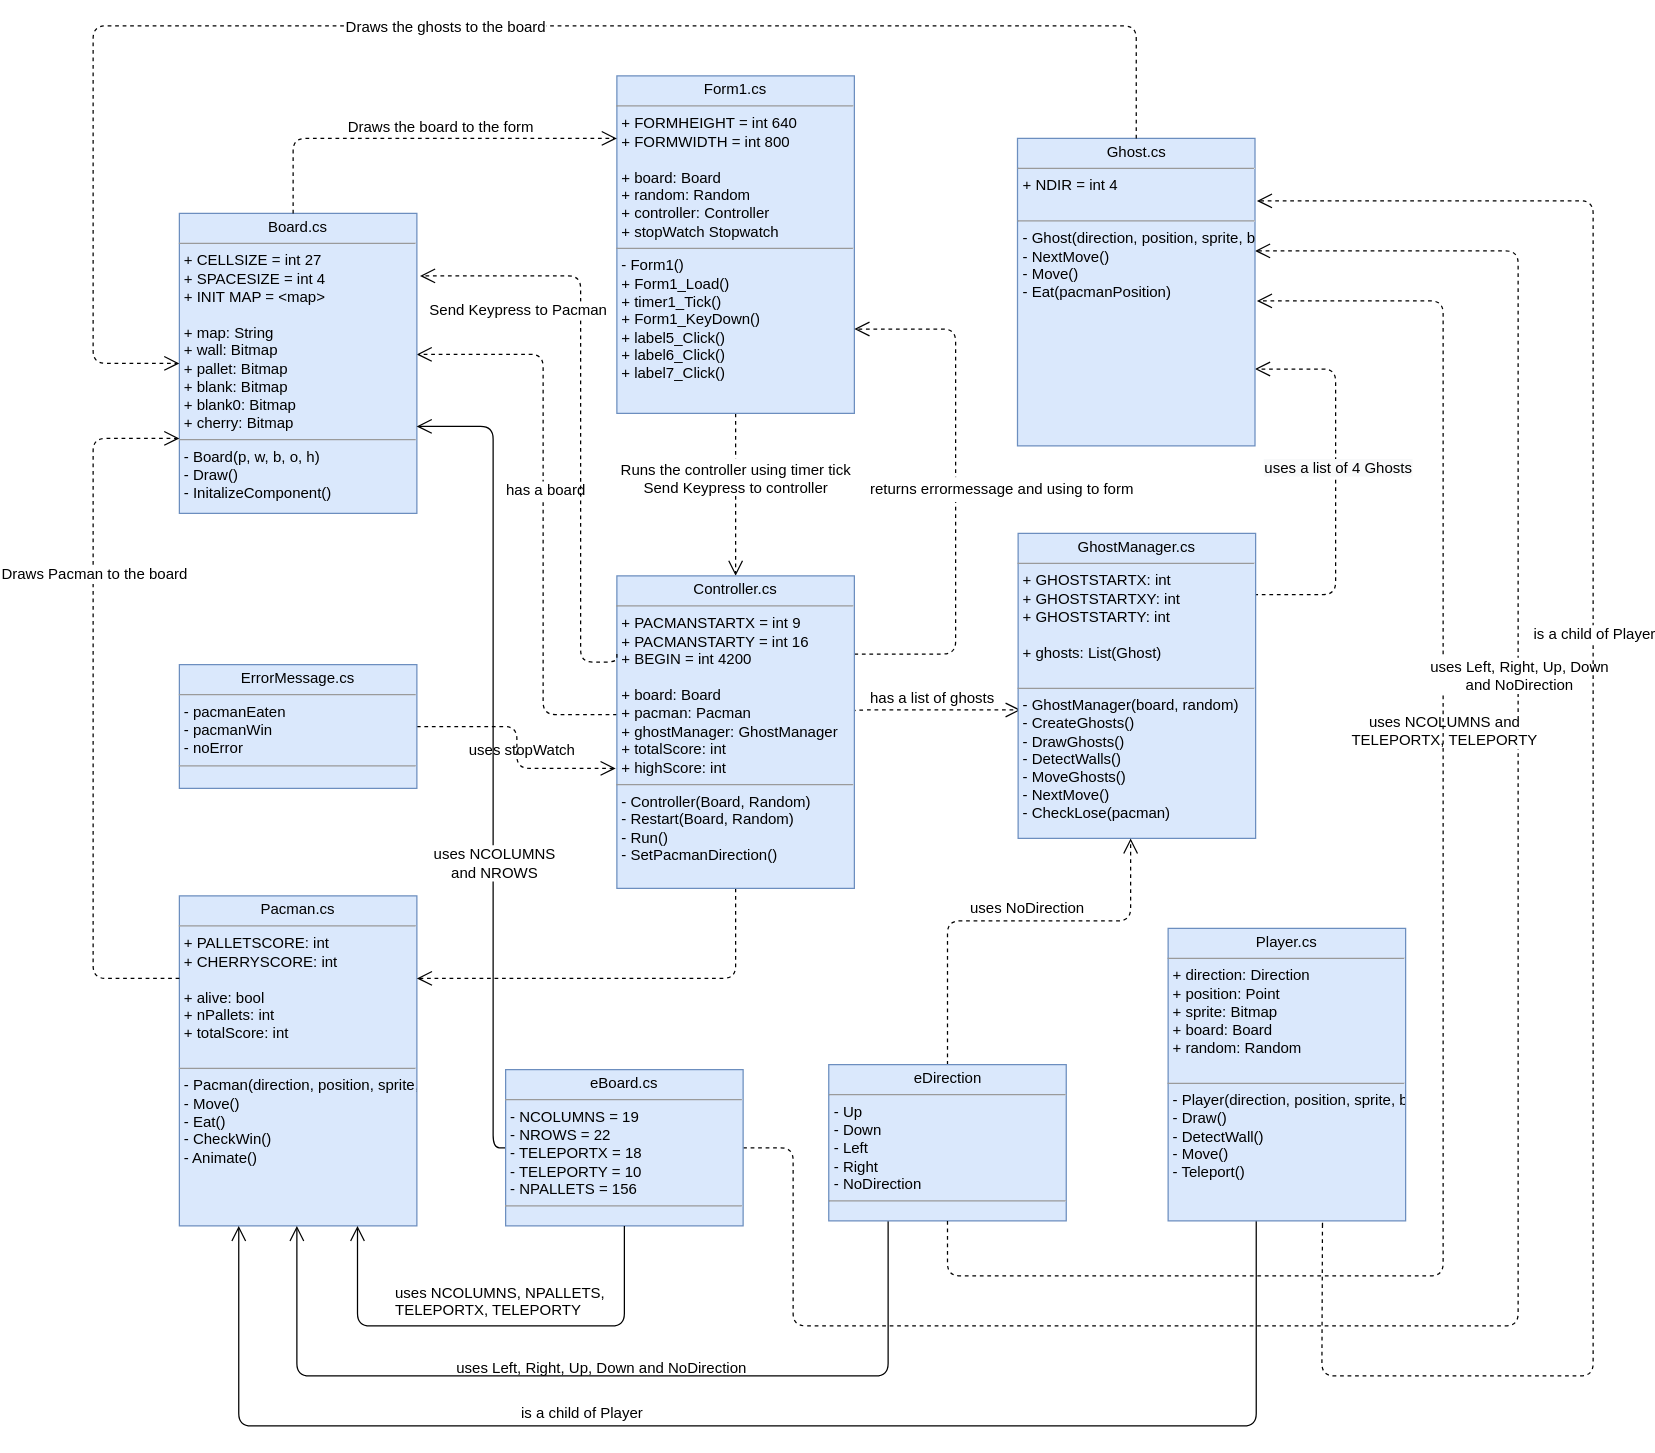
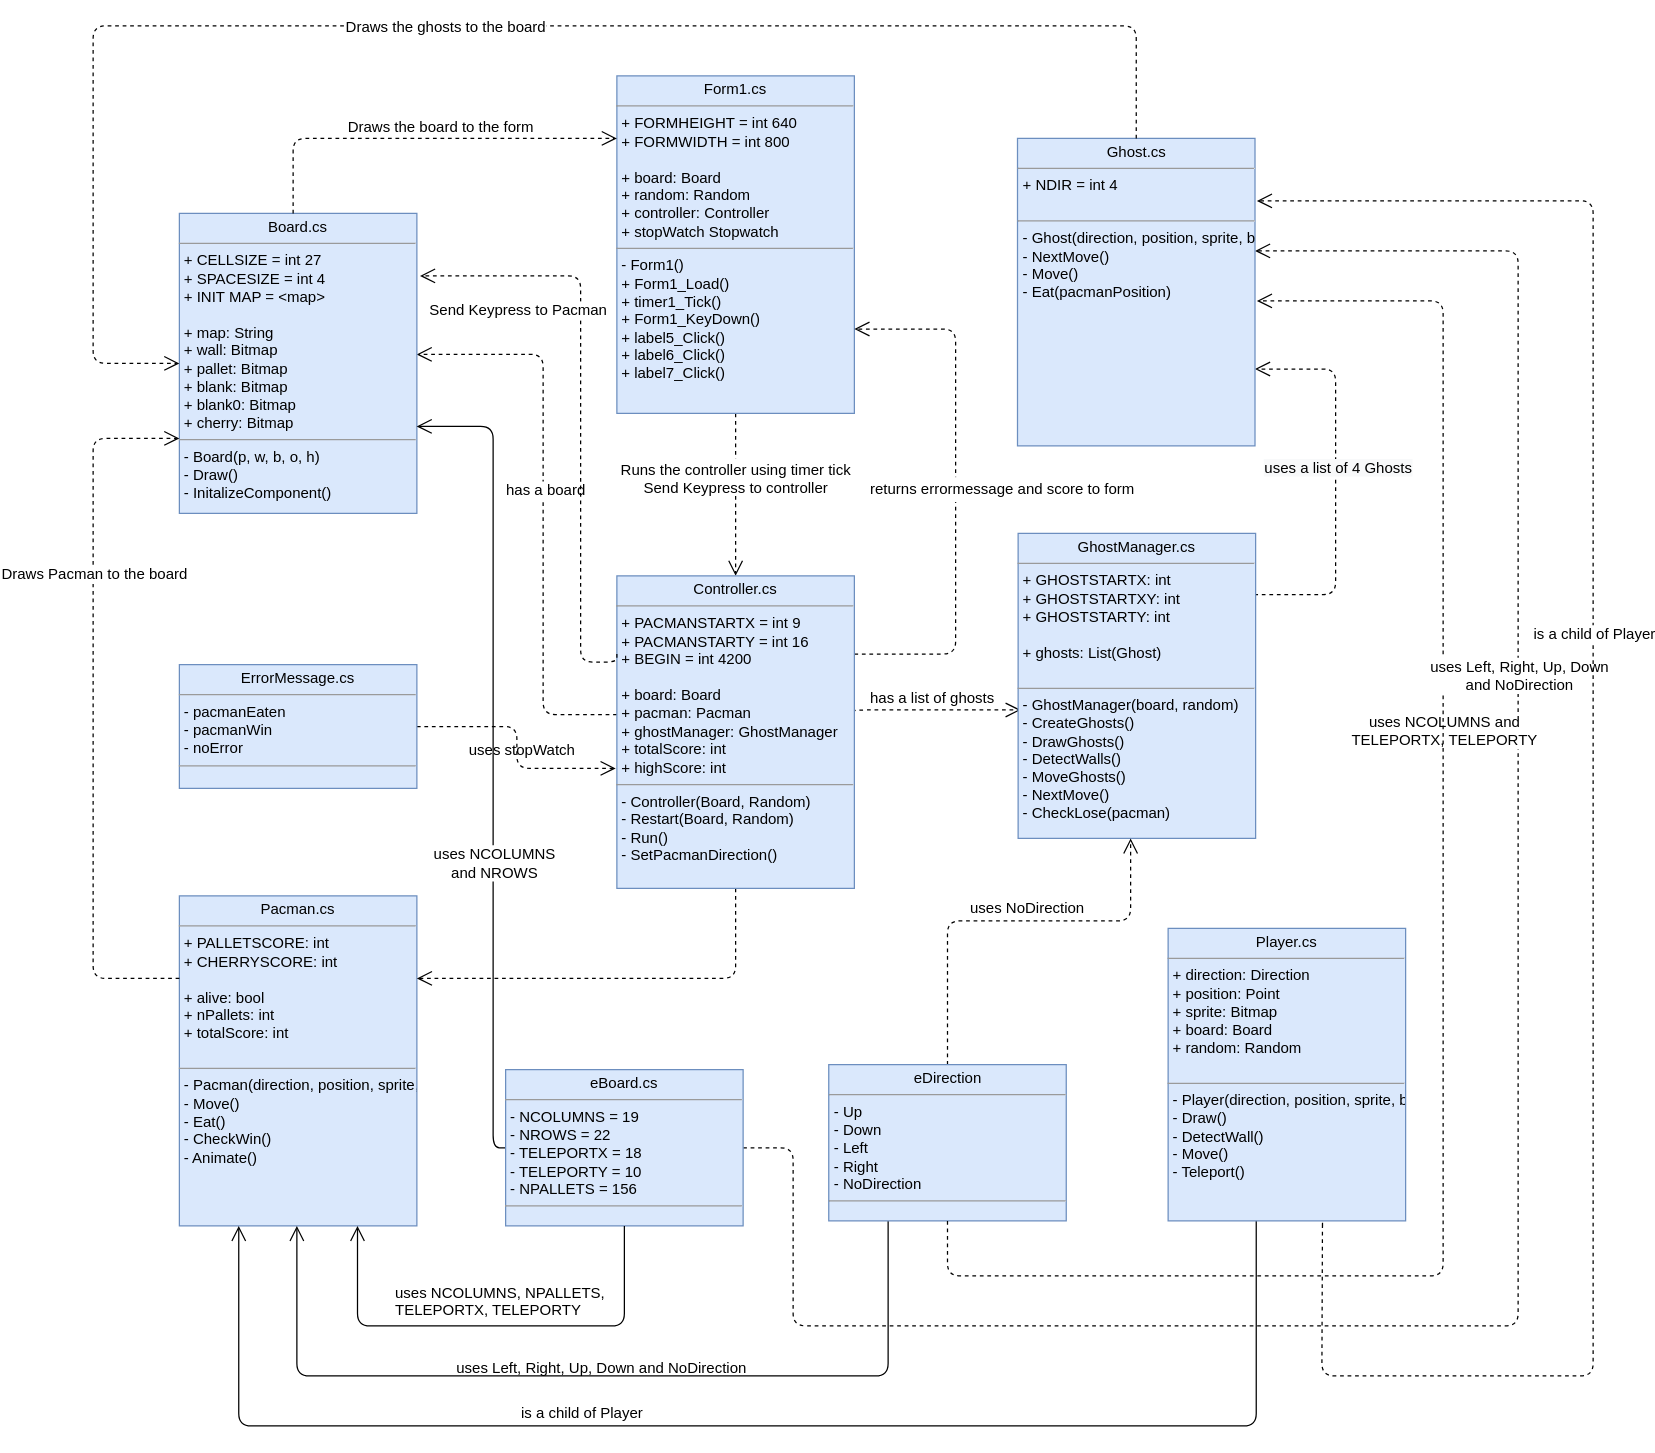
(1019, 490) -> (1020, 490)
